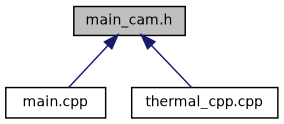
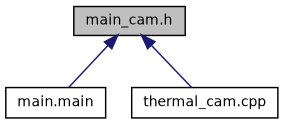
(56, 103) -> (56, 103)
(205, 103) -> (205, 103)
